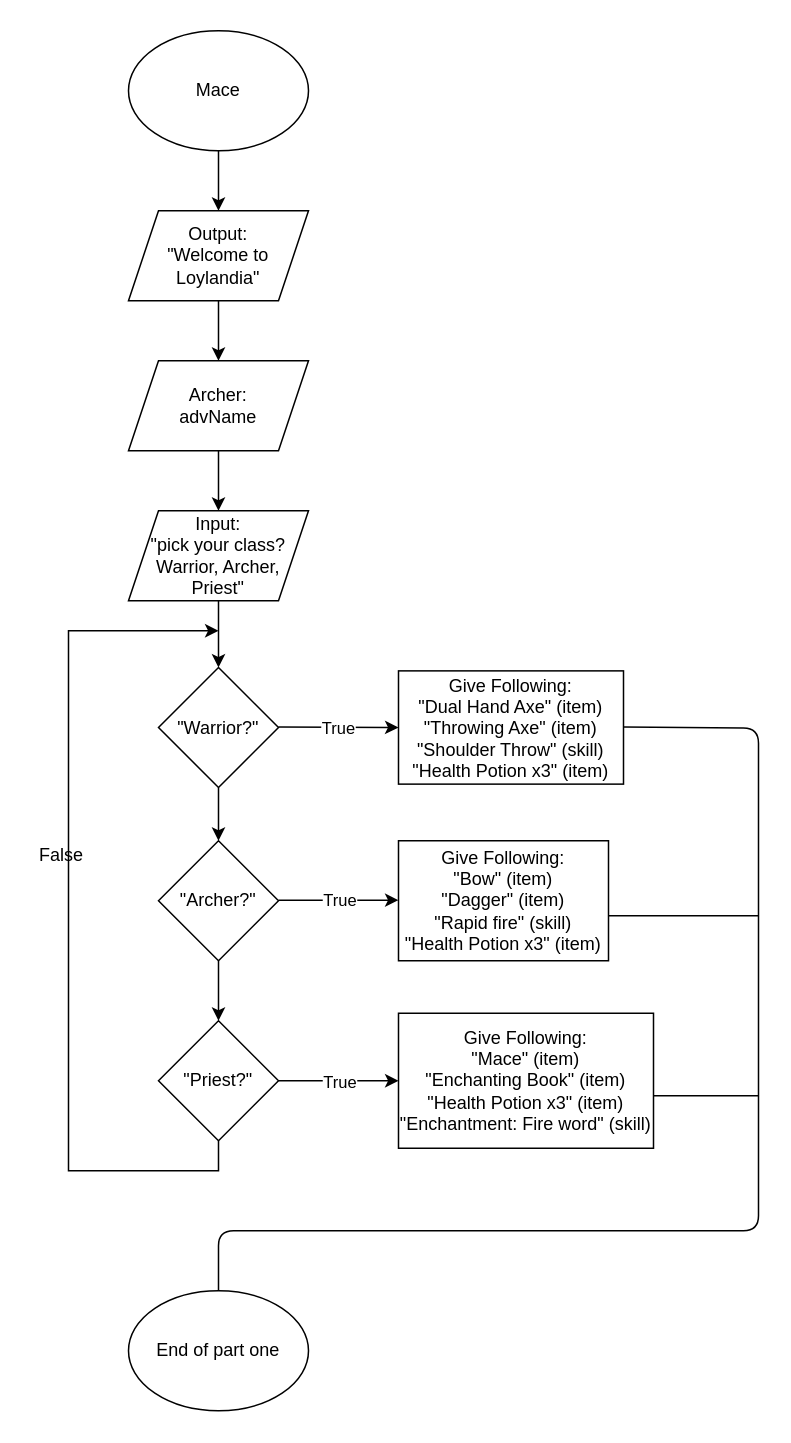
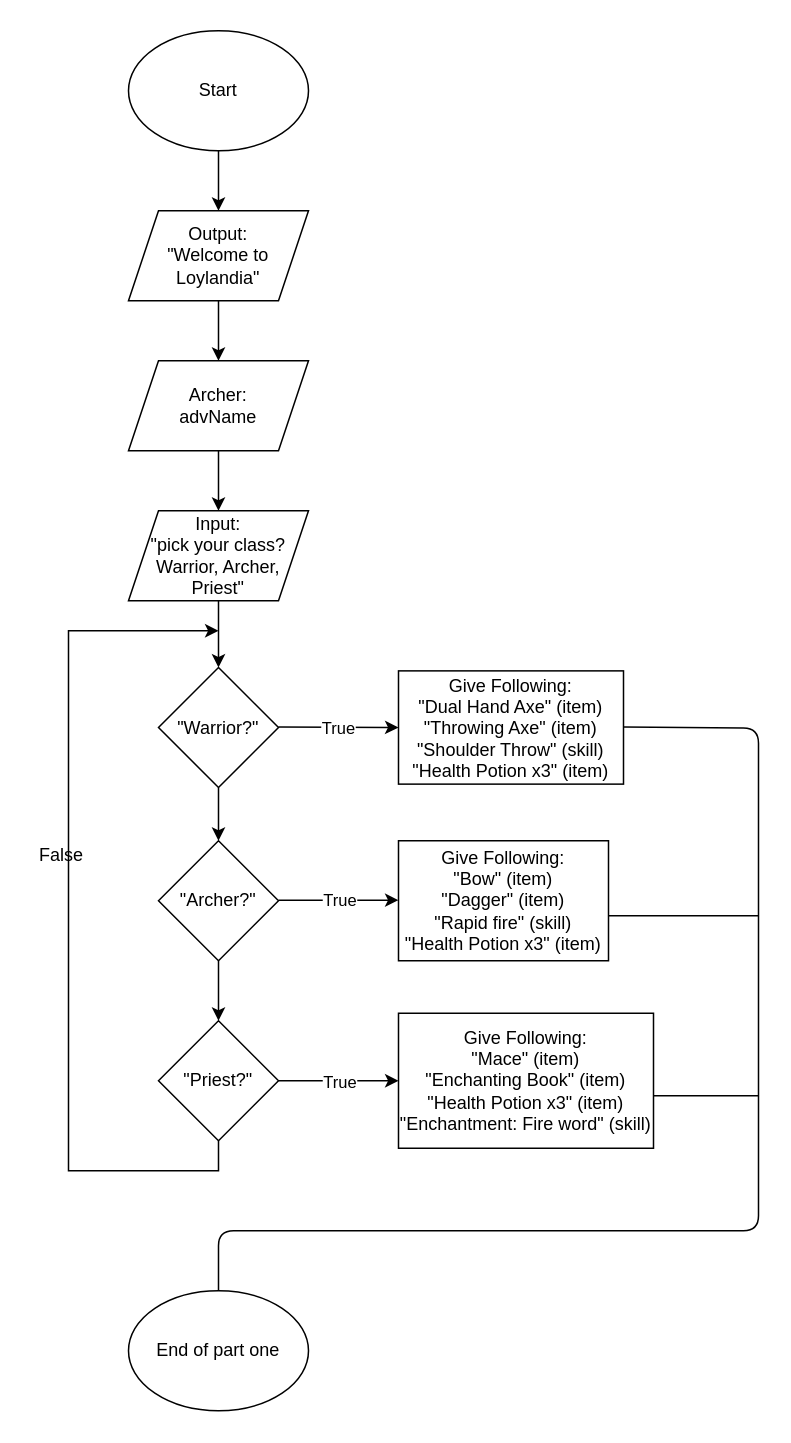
(218, 91) -> (218, 91)
